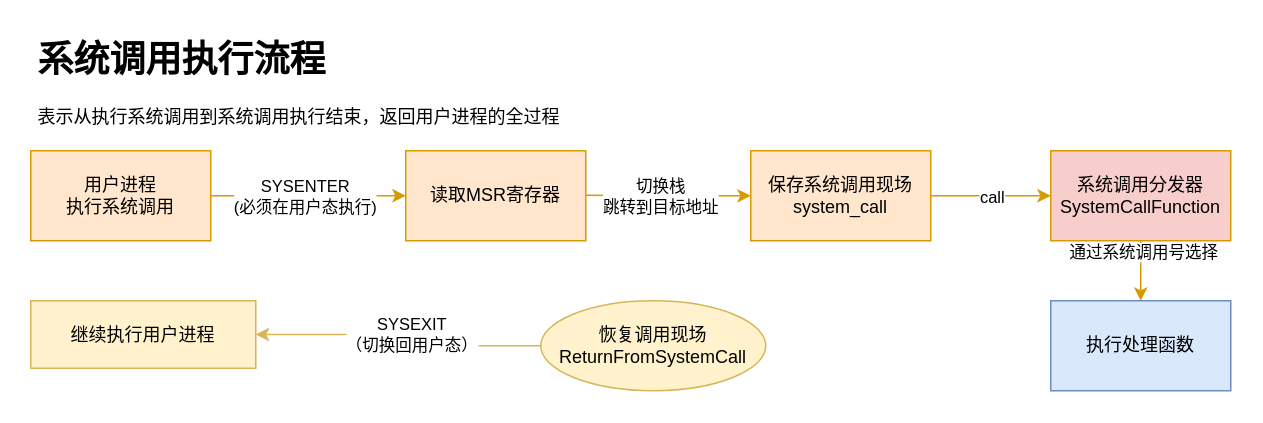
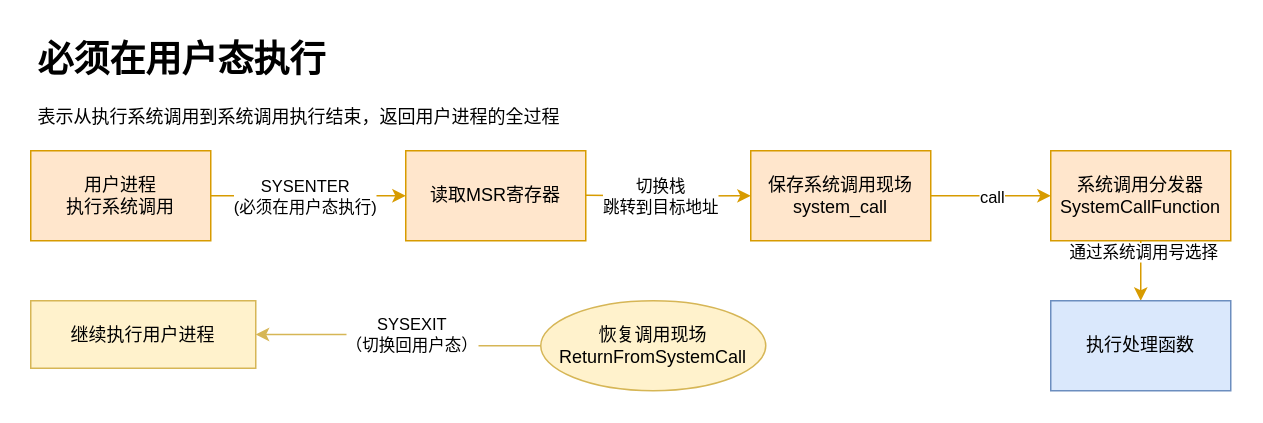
(299, 37) -> (299, 37)
(1141, 196) -> (1141, 196)
